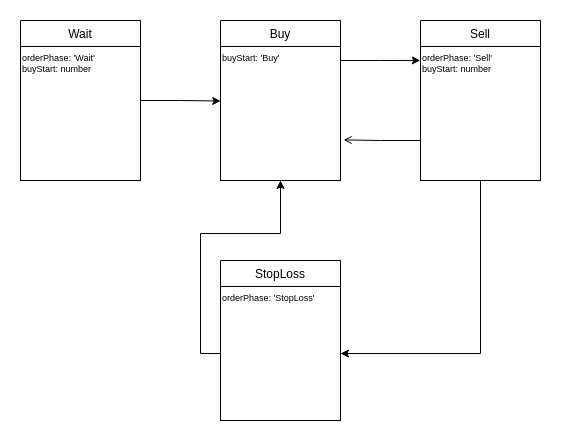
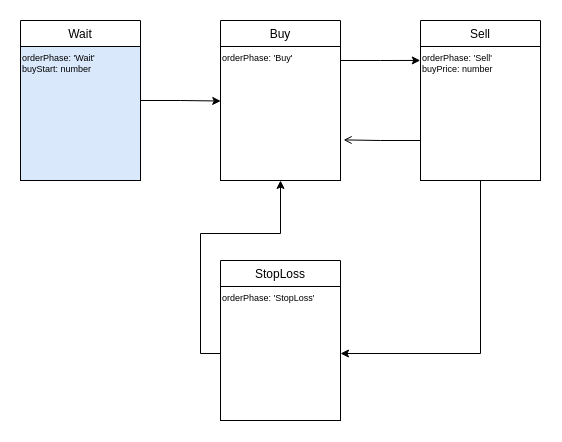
(256, 59) -> (261, 59)
(461, 64) -> (461, 64)
(81, 114) -> (81, 114)
